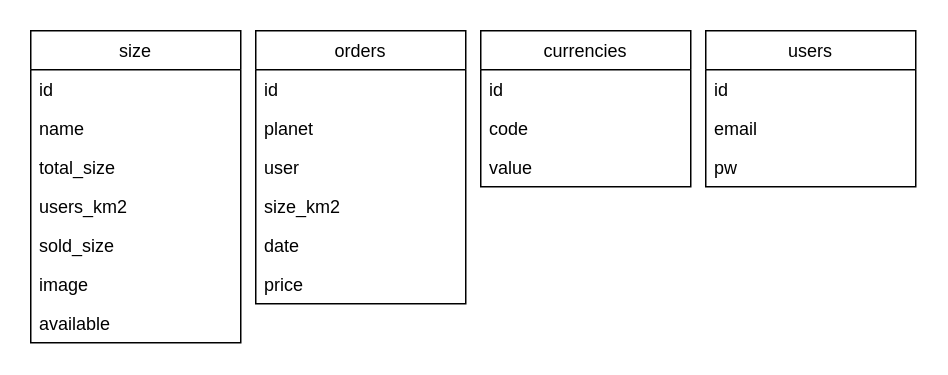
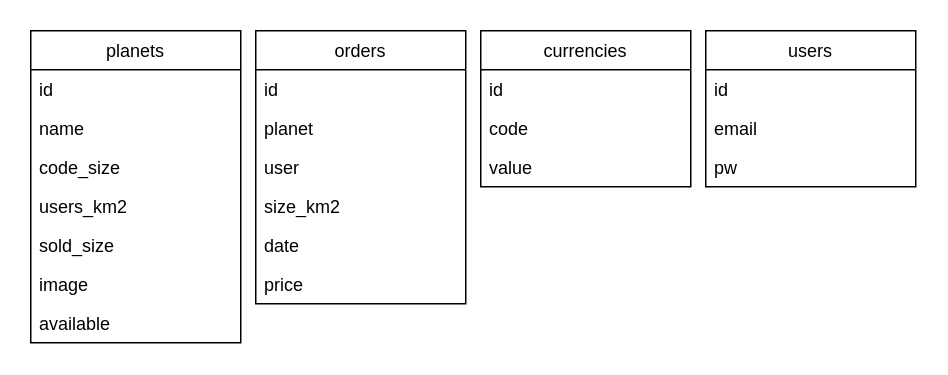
(135, 51) -> (135, 51)
(85, 168) -> (82, 168)
